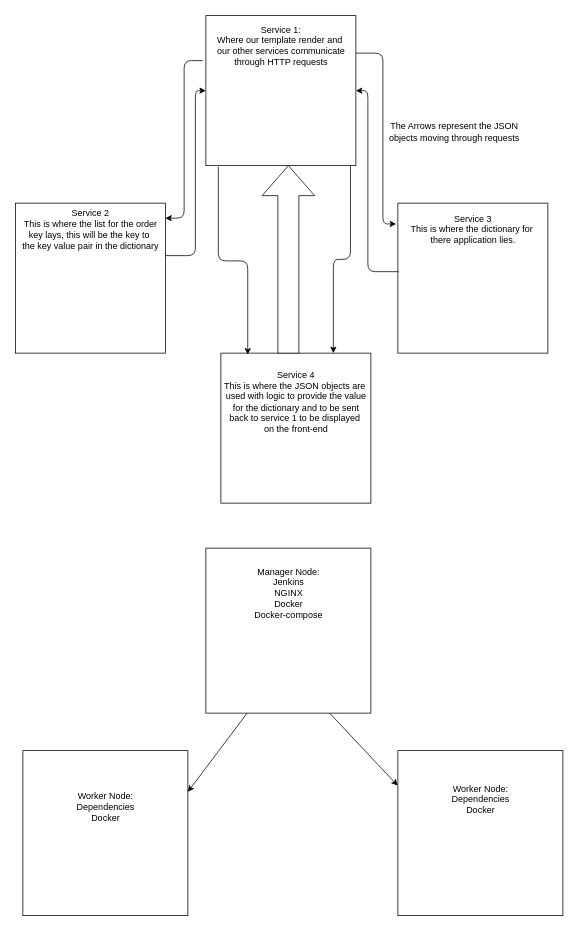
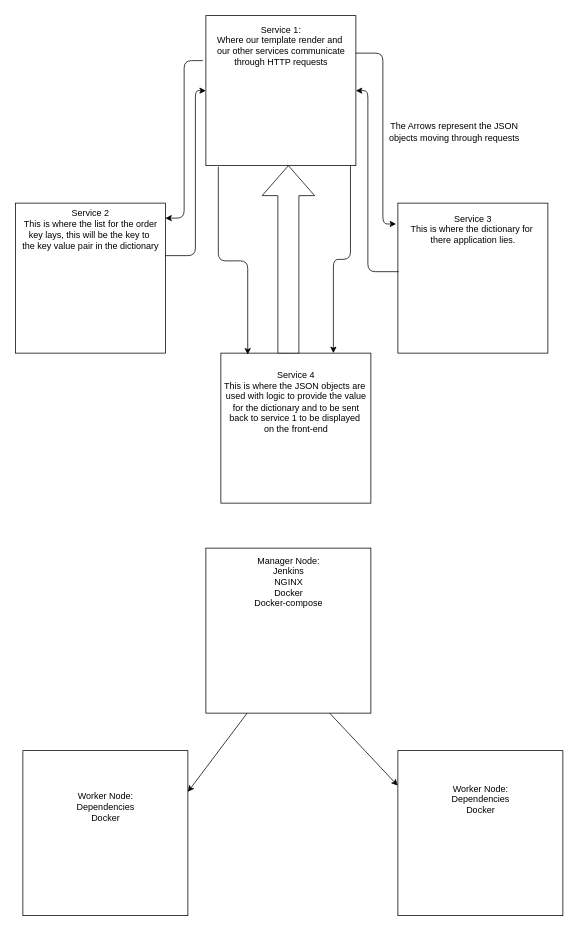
(288, 593) -> (288, 582)
